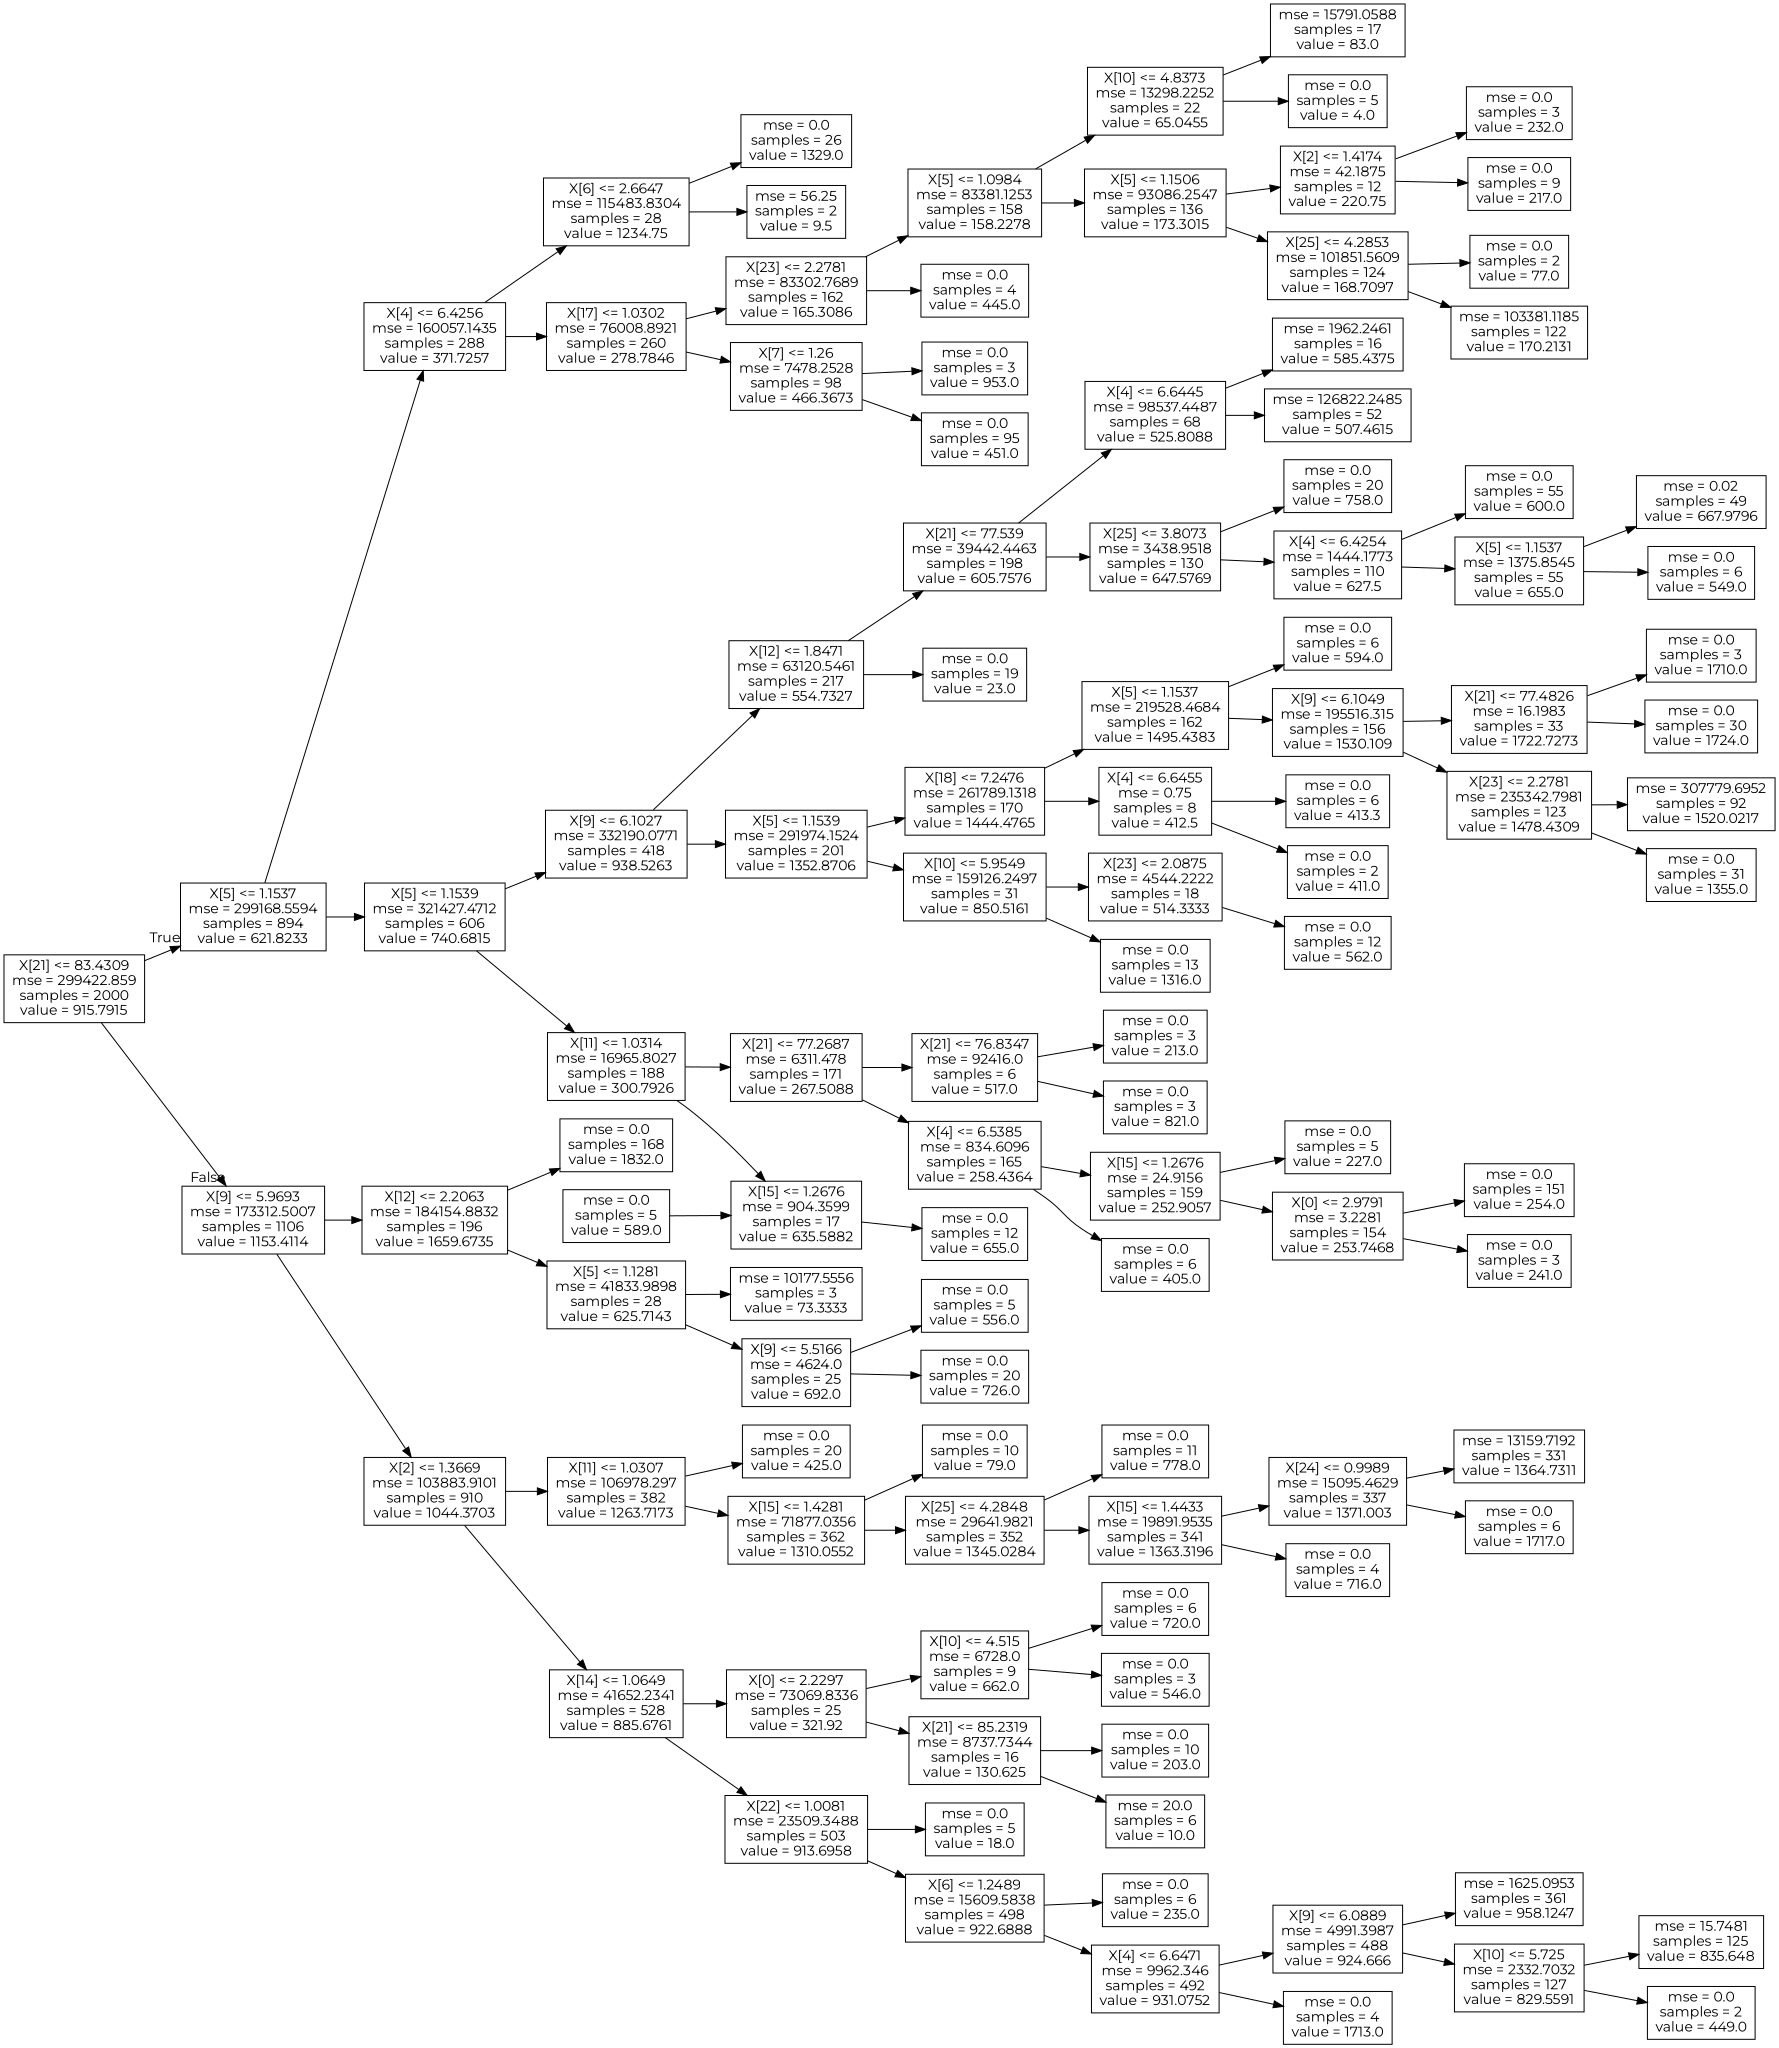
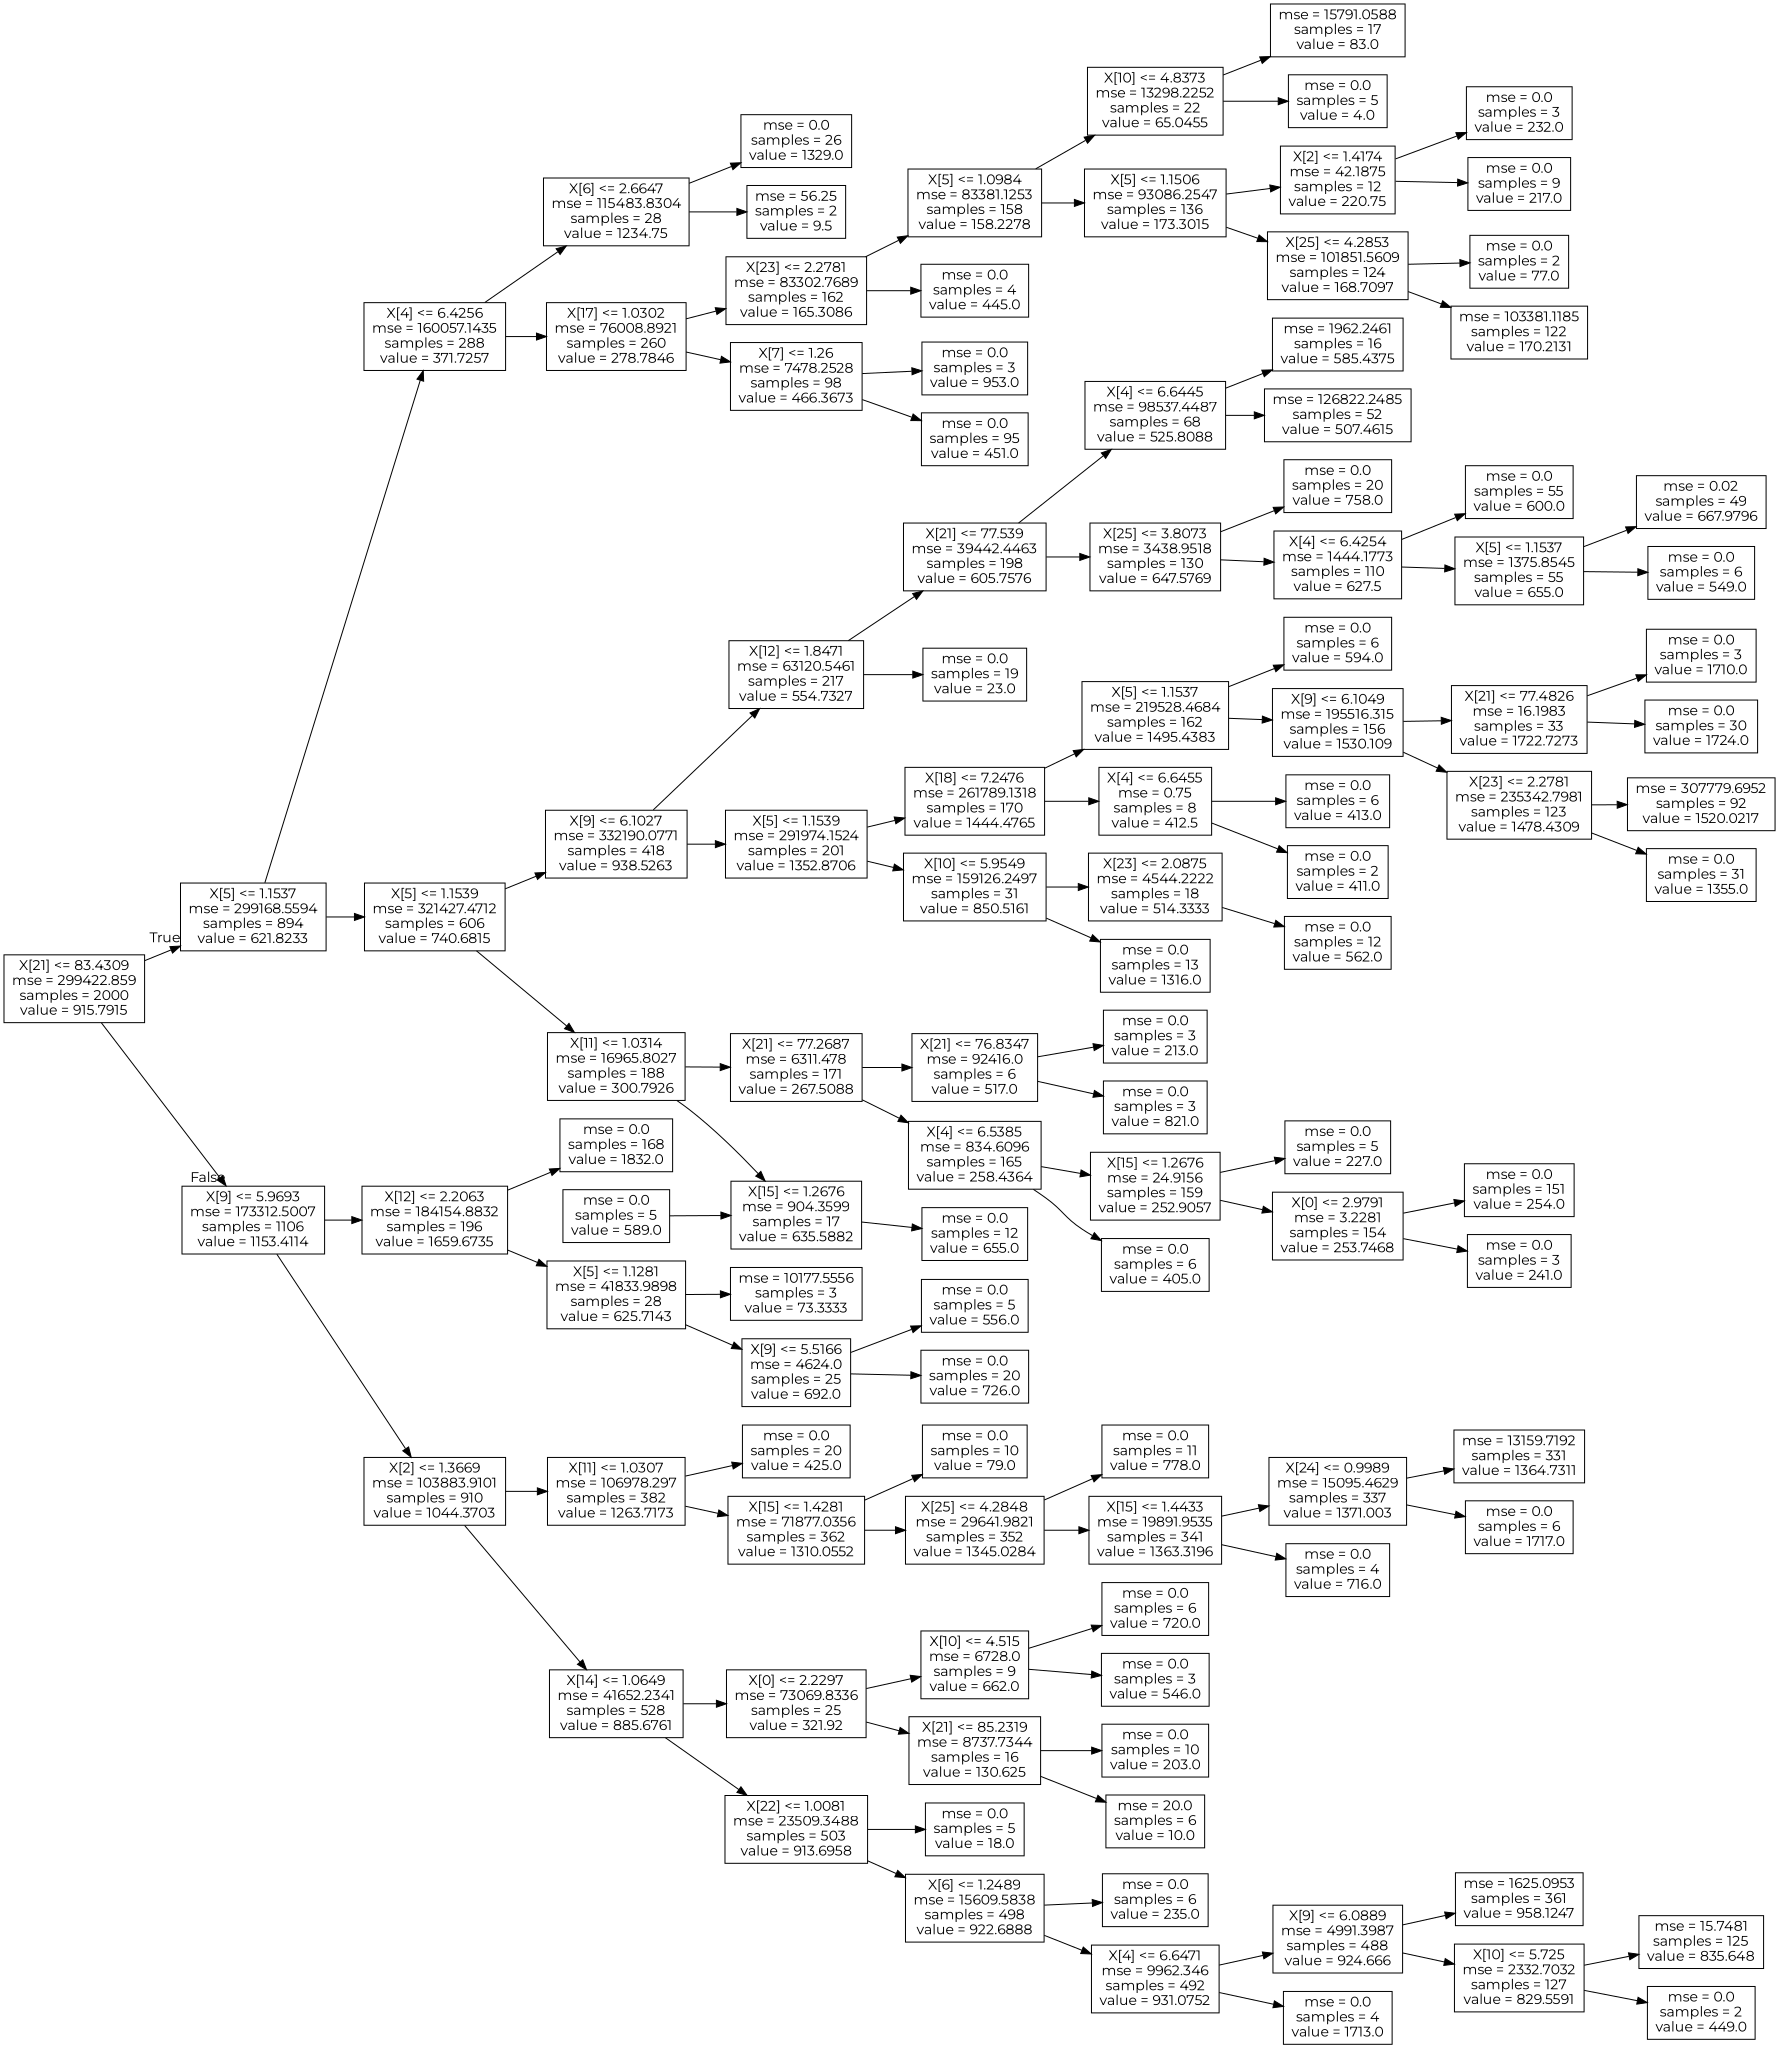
(1338, 801) -> (1338, 801)
